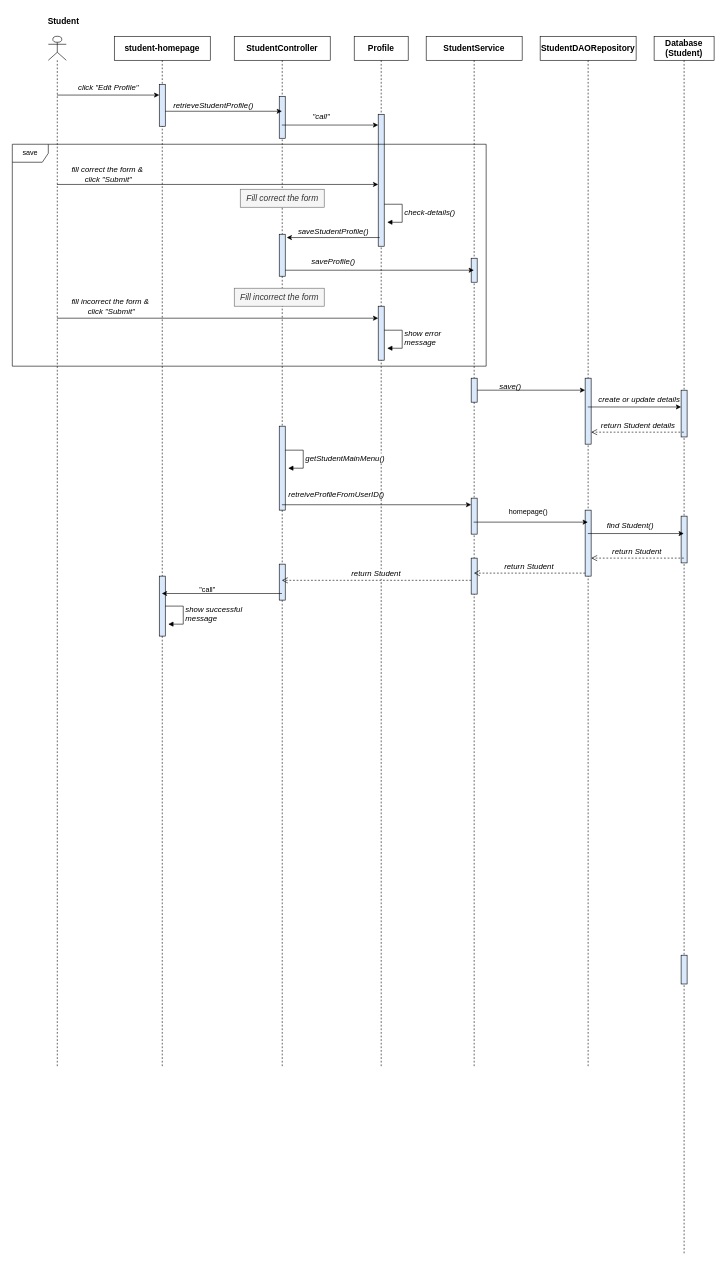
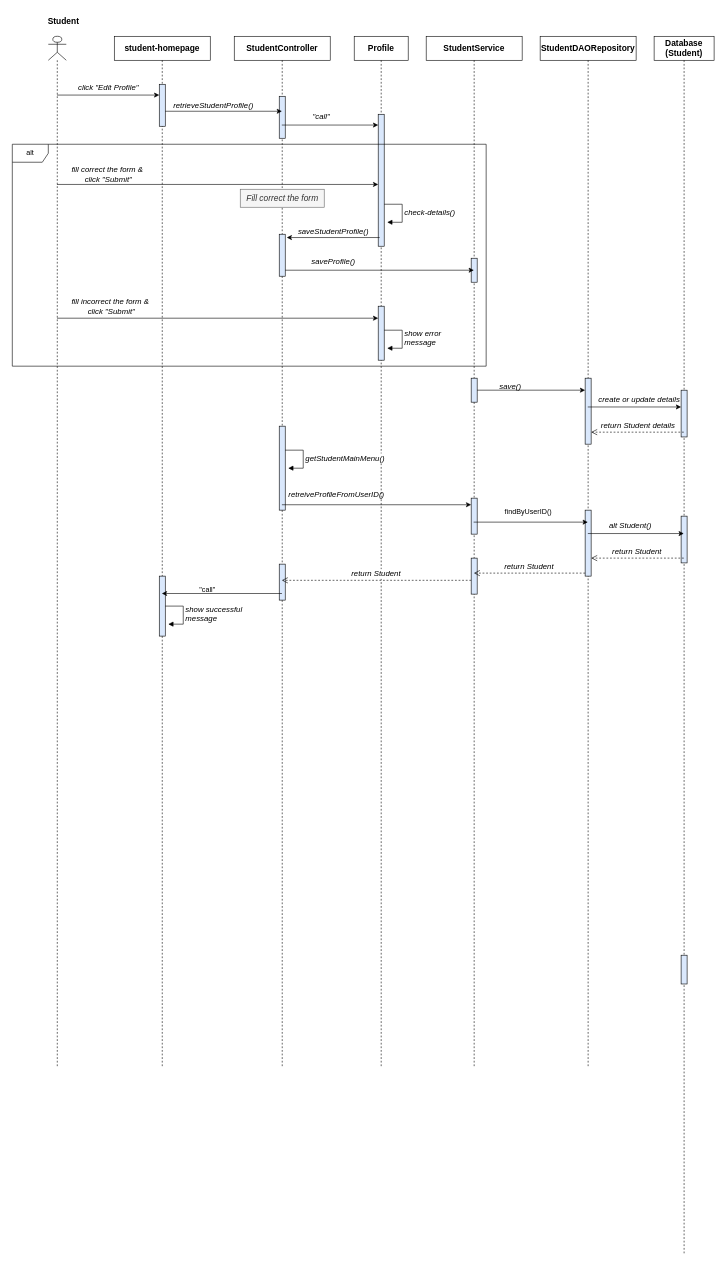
(30, 153) -> (30, 153)
(279, 297) -> none
(529, 512) -> (529, 512)
(631, 525) -> (631, 525)
